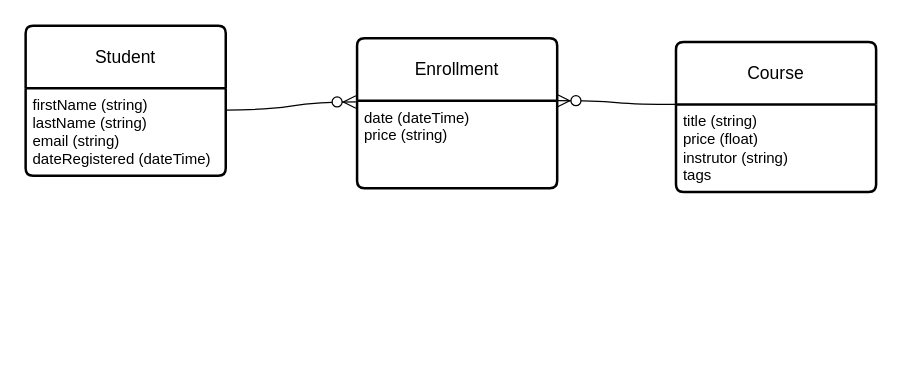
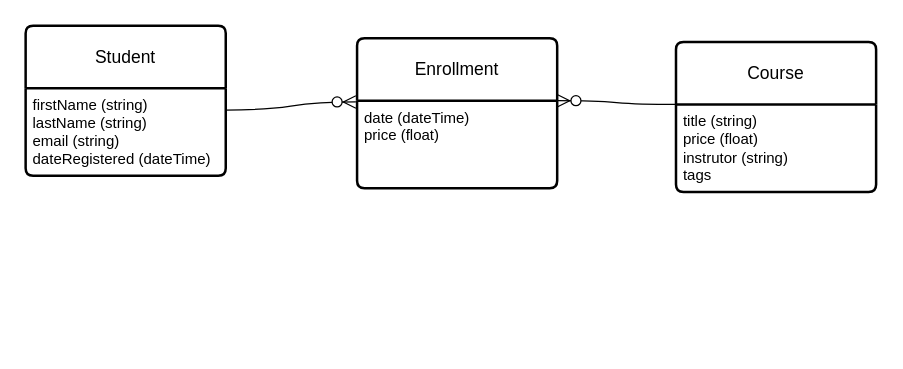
(423, 127) -> (423, 127)
